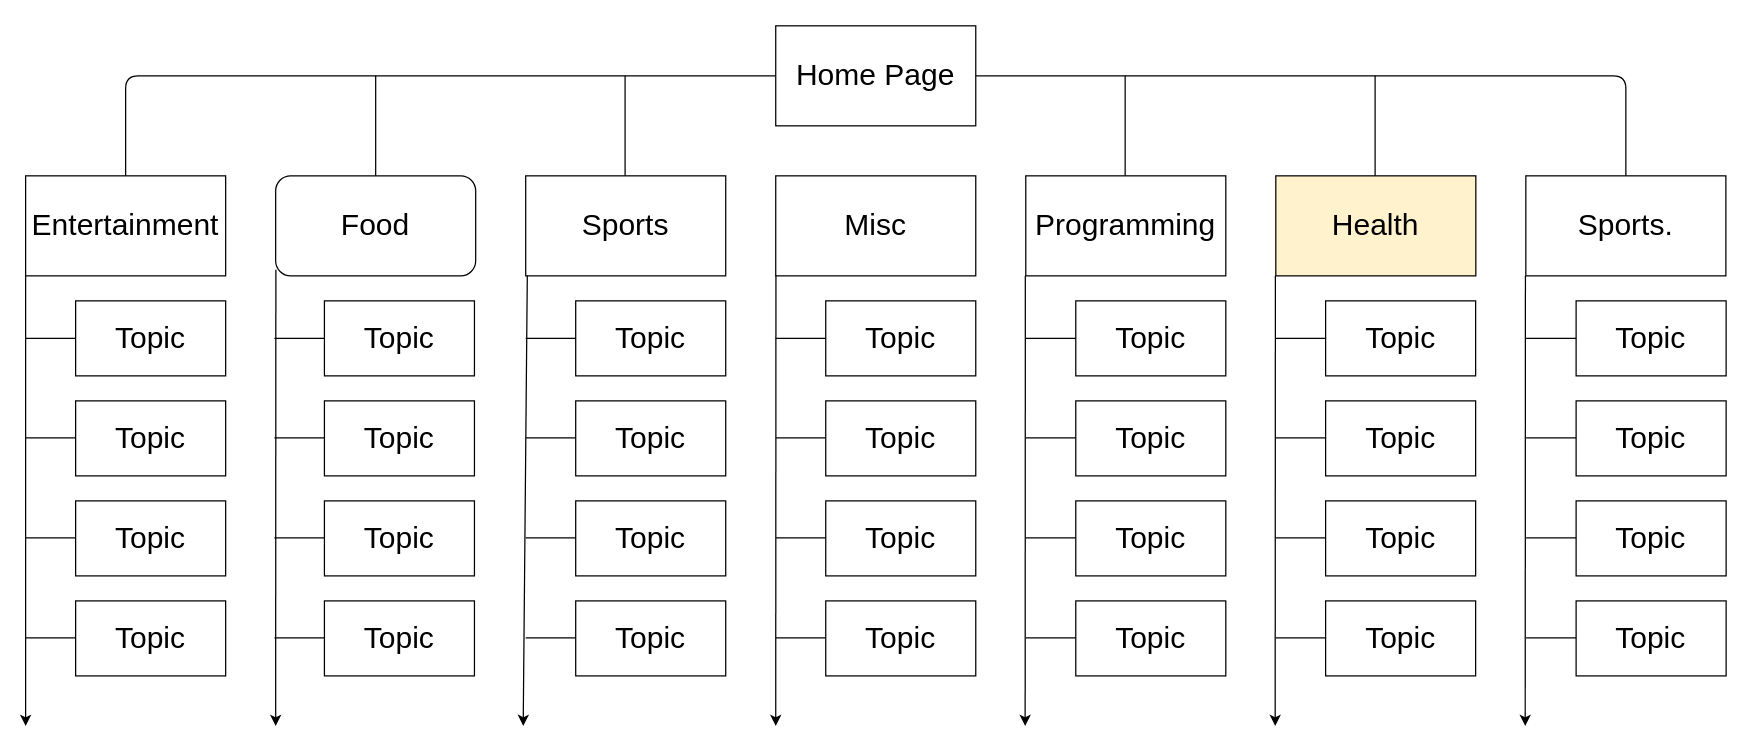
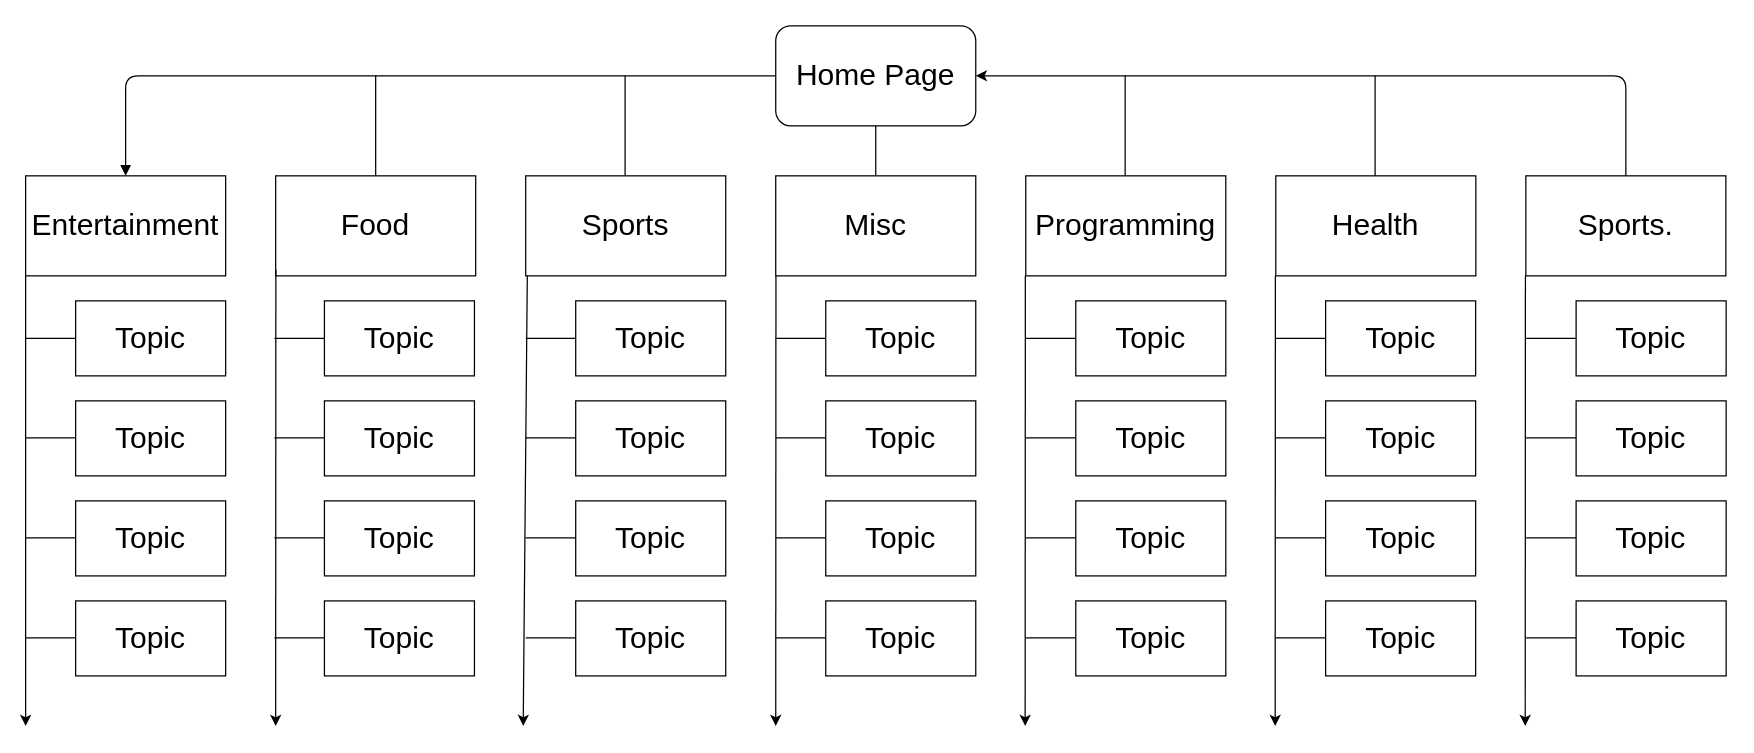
(876, 76) -> (876, 76)
(982, 76) -> (986, 76)
none -> (876, 151)
(126, 169) -> (126, 164)
(376, 226) -> (376, 226)
(1376, 226) -> (1376, 226)
